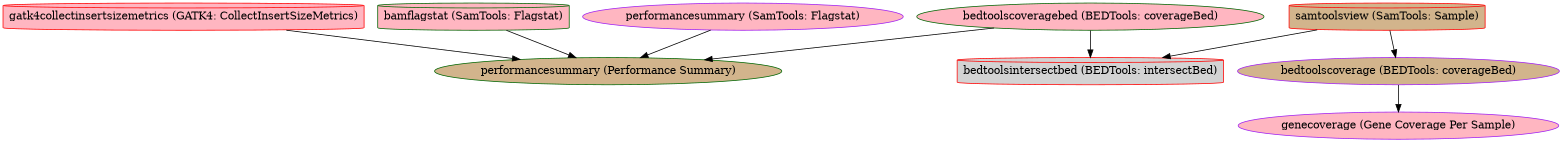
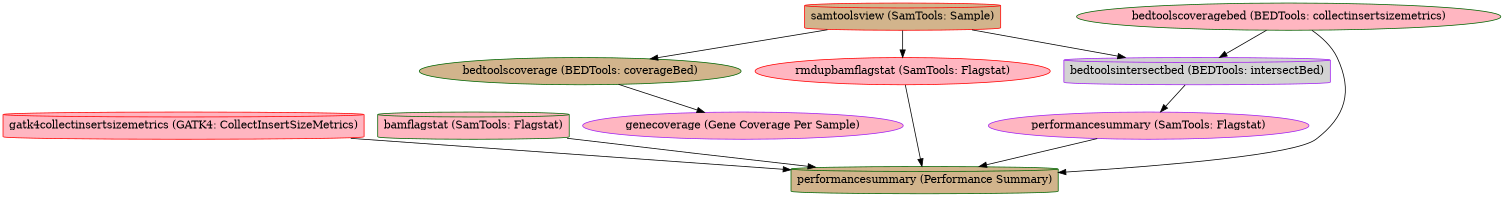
(1090, 17) -> (1289, 17)
(608, 71) -> (925, 180)
none -> (903, 71)
(1090, 71) -> (1197, 71)
(1398, 71) -> (580, 71)
none -> (1175, 96)
